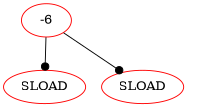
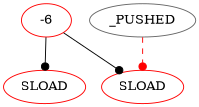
none -> (143, 20)
